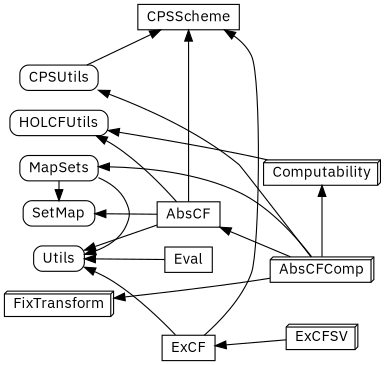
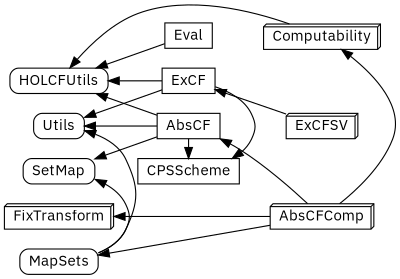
(59, 78) -> none
none -> (141, 81)
(130, 259) -> (136, 54)
